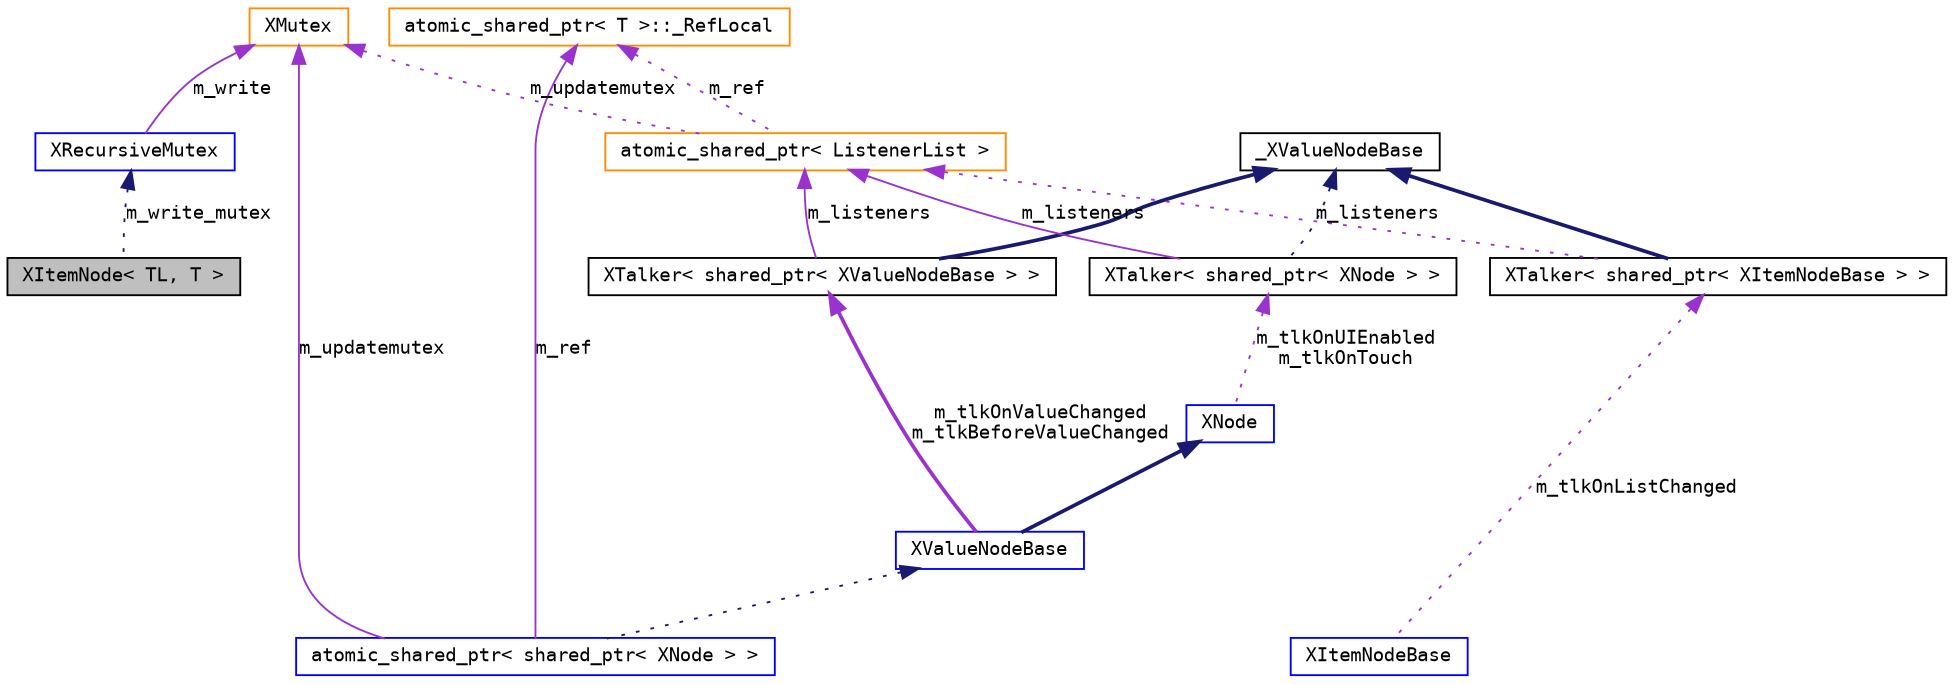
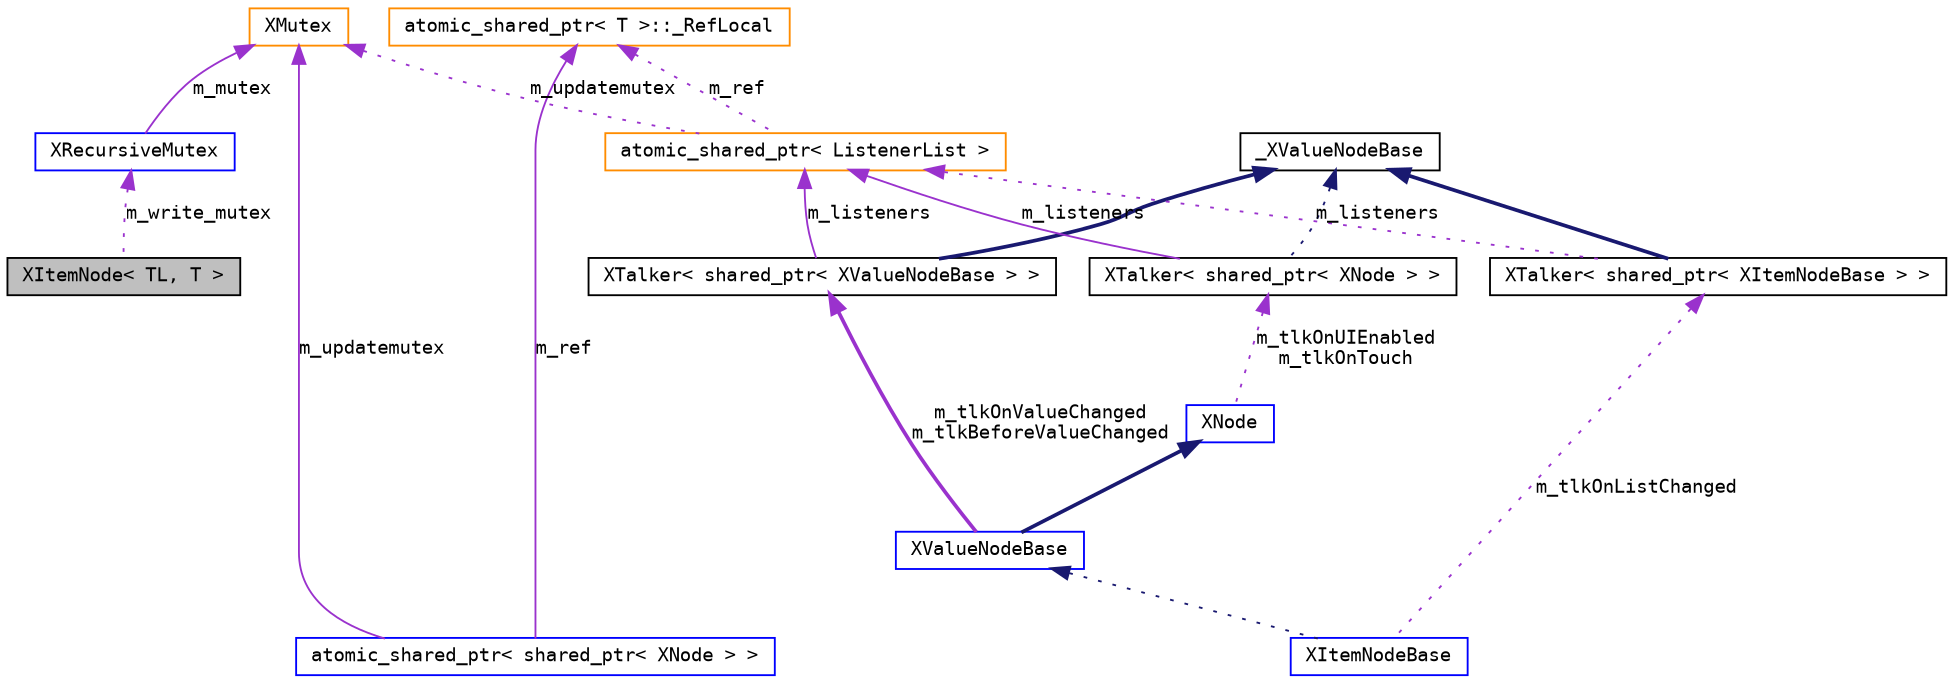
(233, 89) -> (233, 89)
(124, 223) -> (124, 223)
(754, 605) -> (1194, 606)
